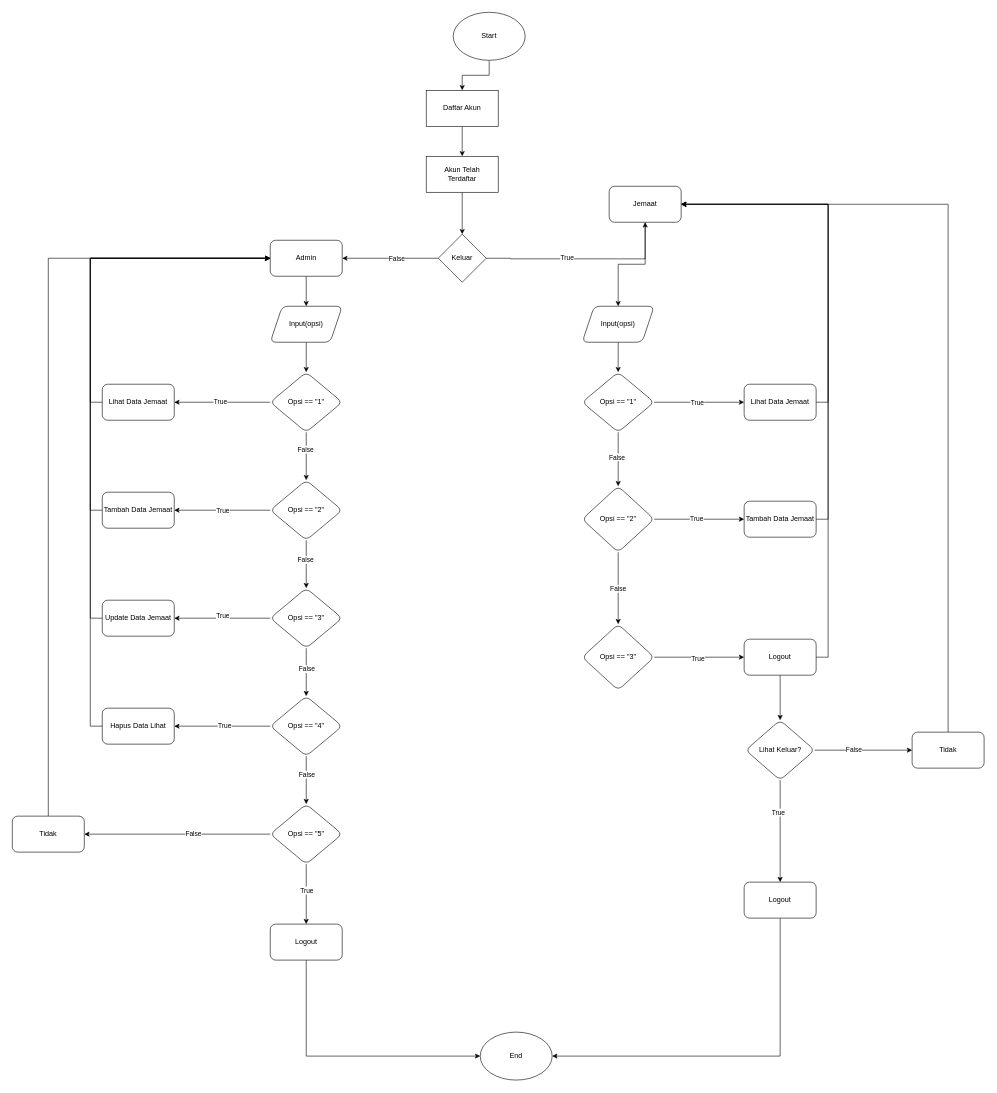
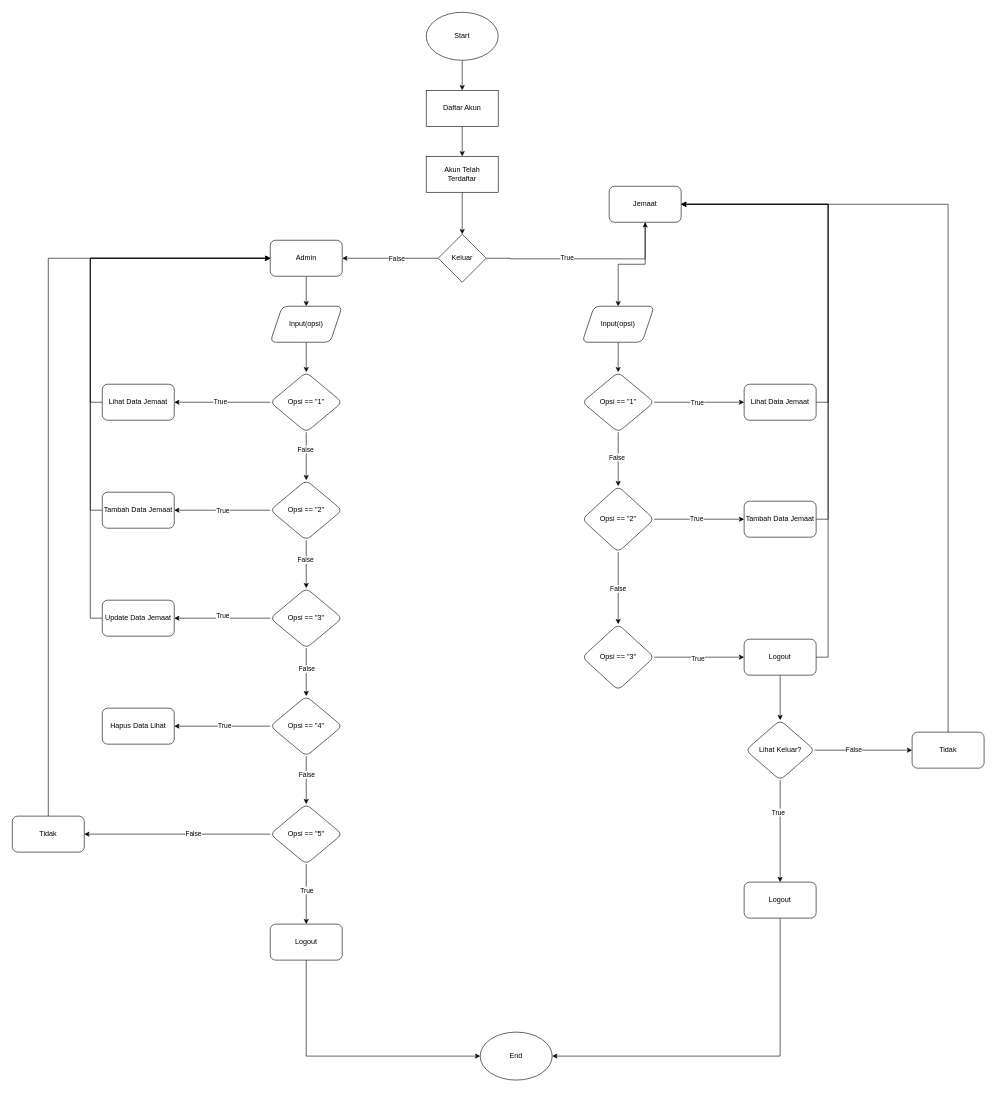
(489, 36) -> (462, 36)
(90, 679) -> none
